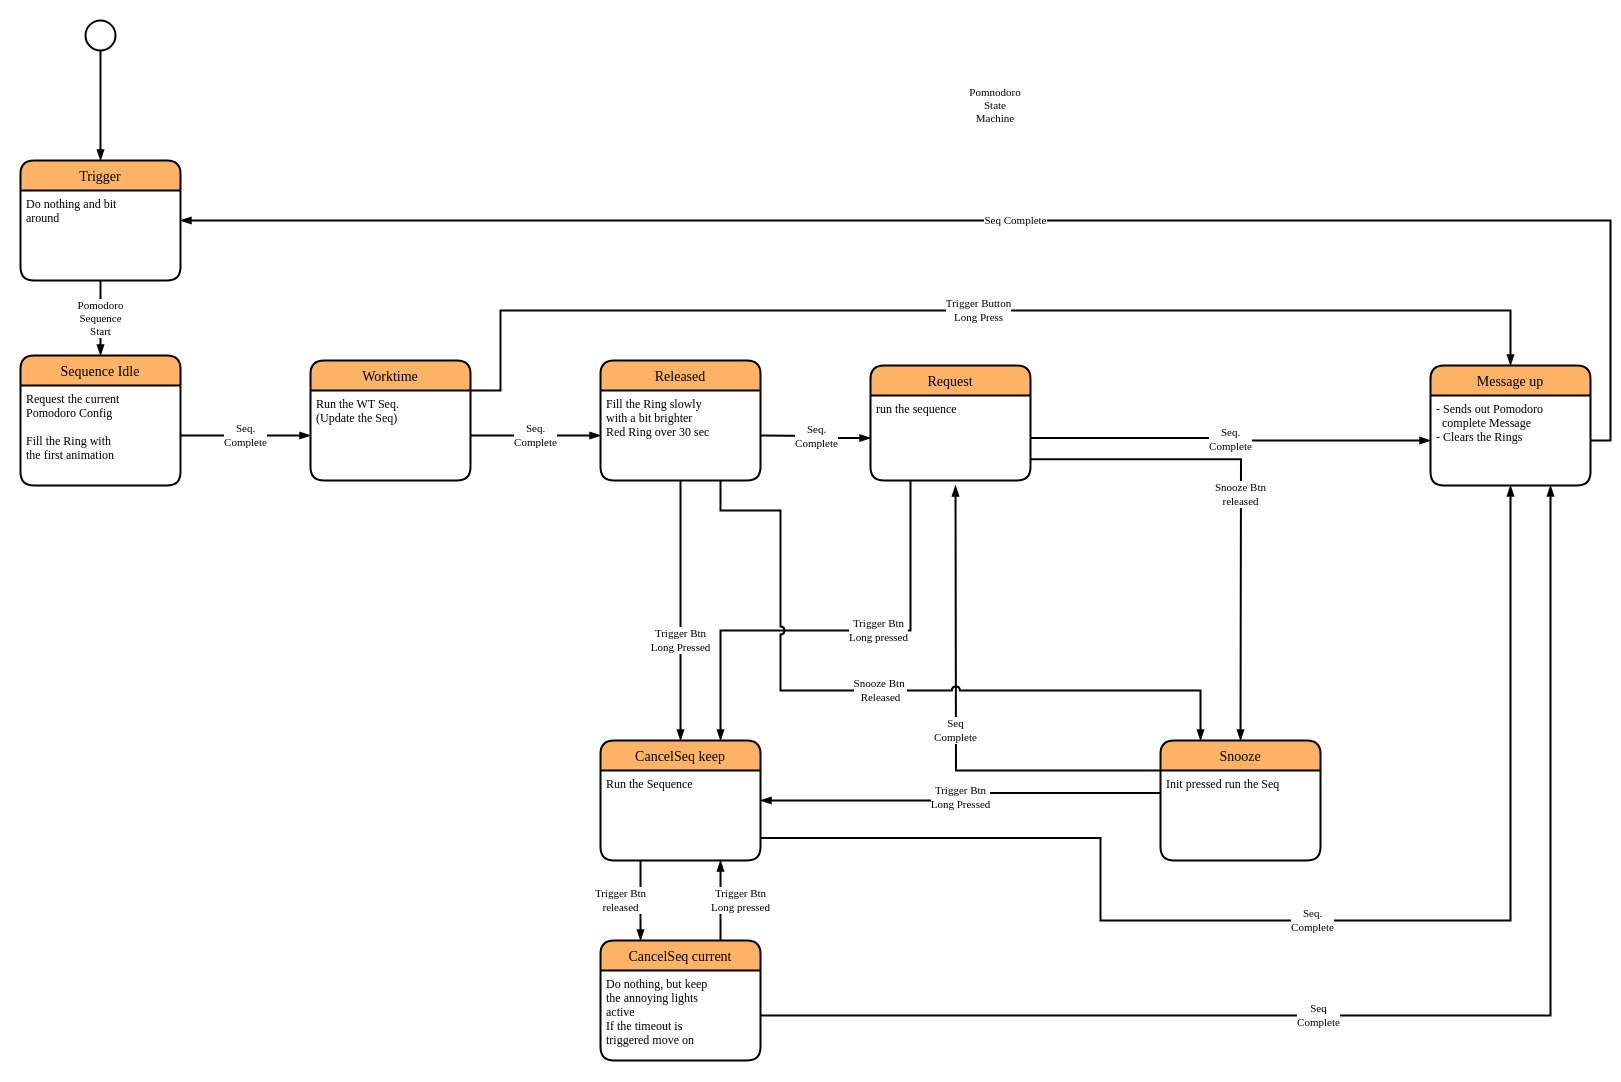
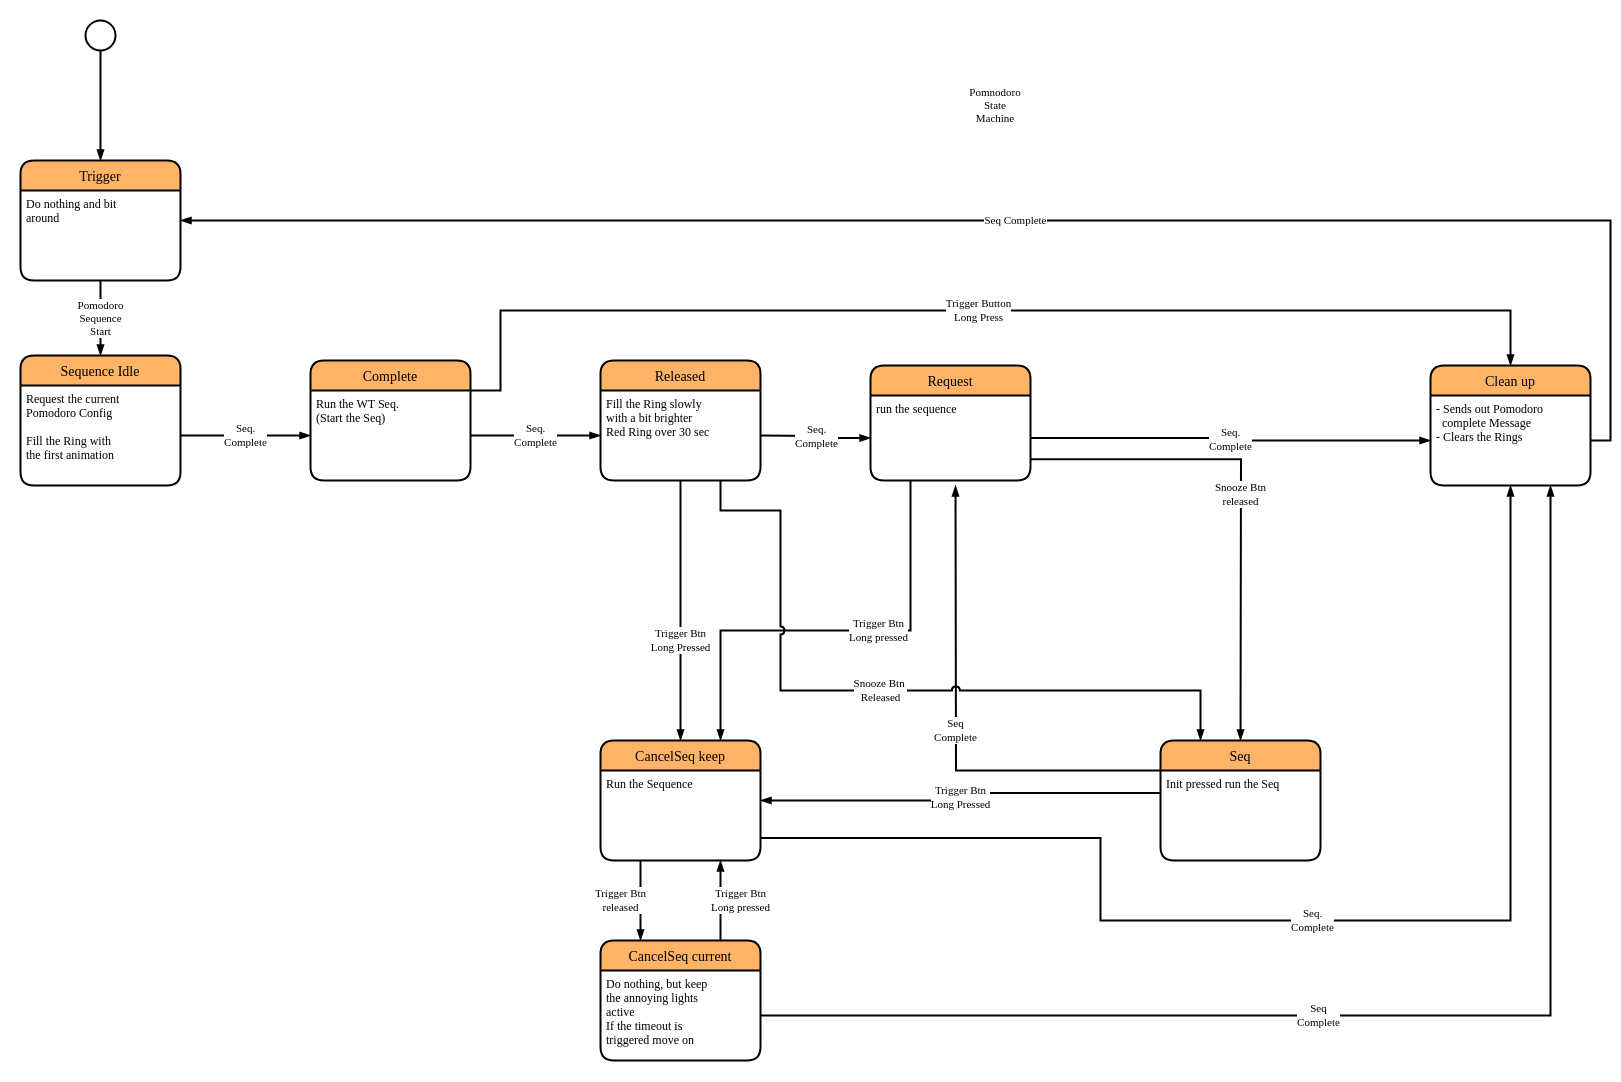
(390, 376) -> (390, 376)
(1510, 381) -> (1510, 381)
(360, 404) -> (360, 404)
(1240, 756) -> (1240, 756)
